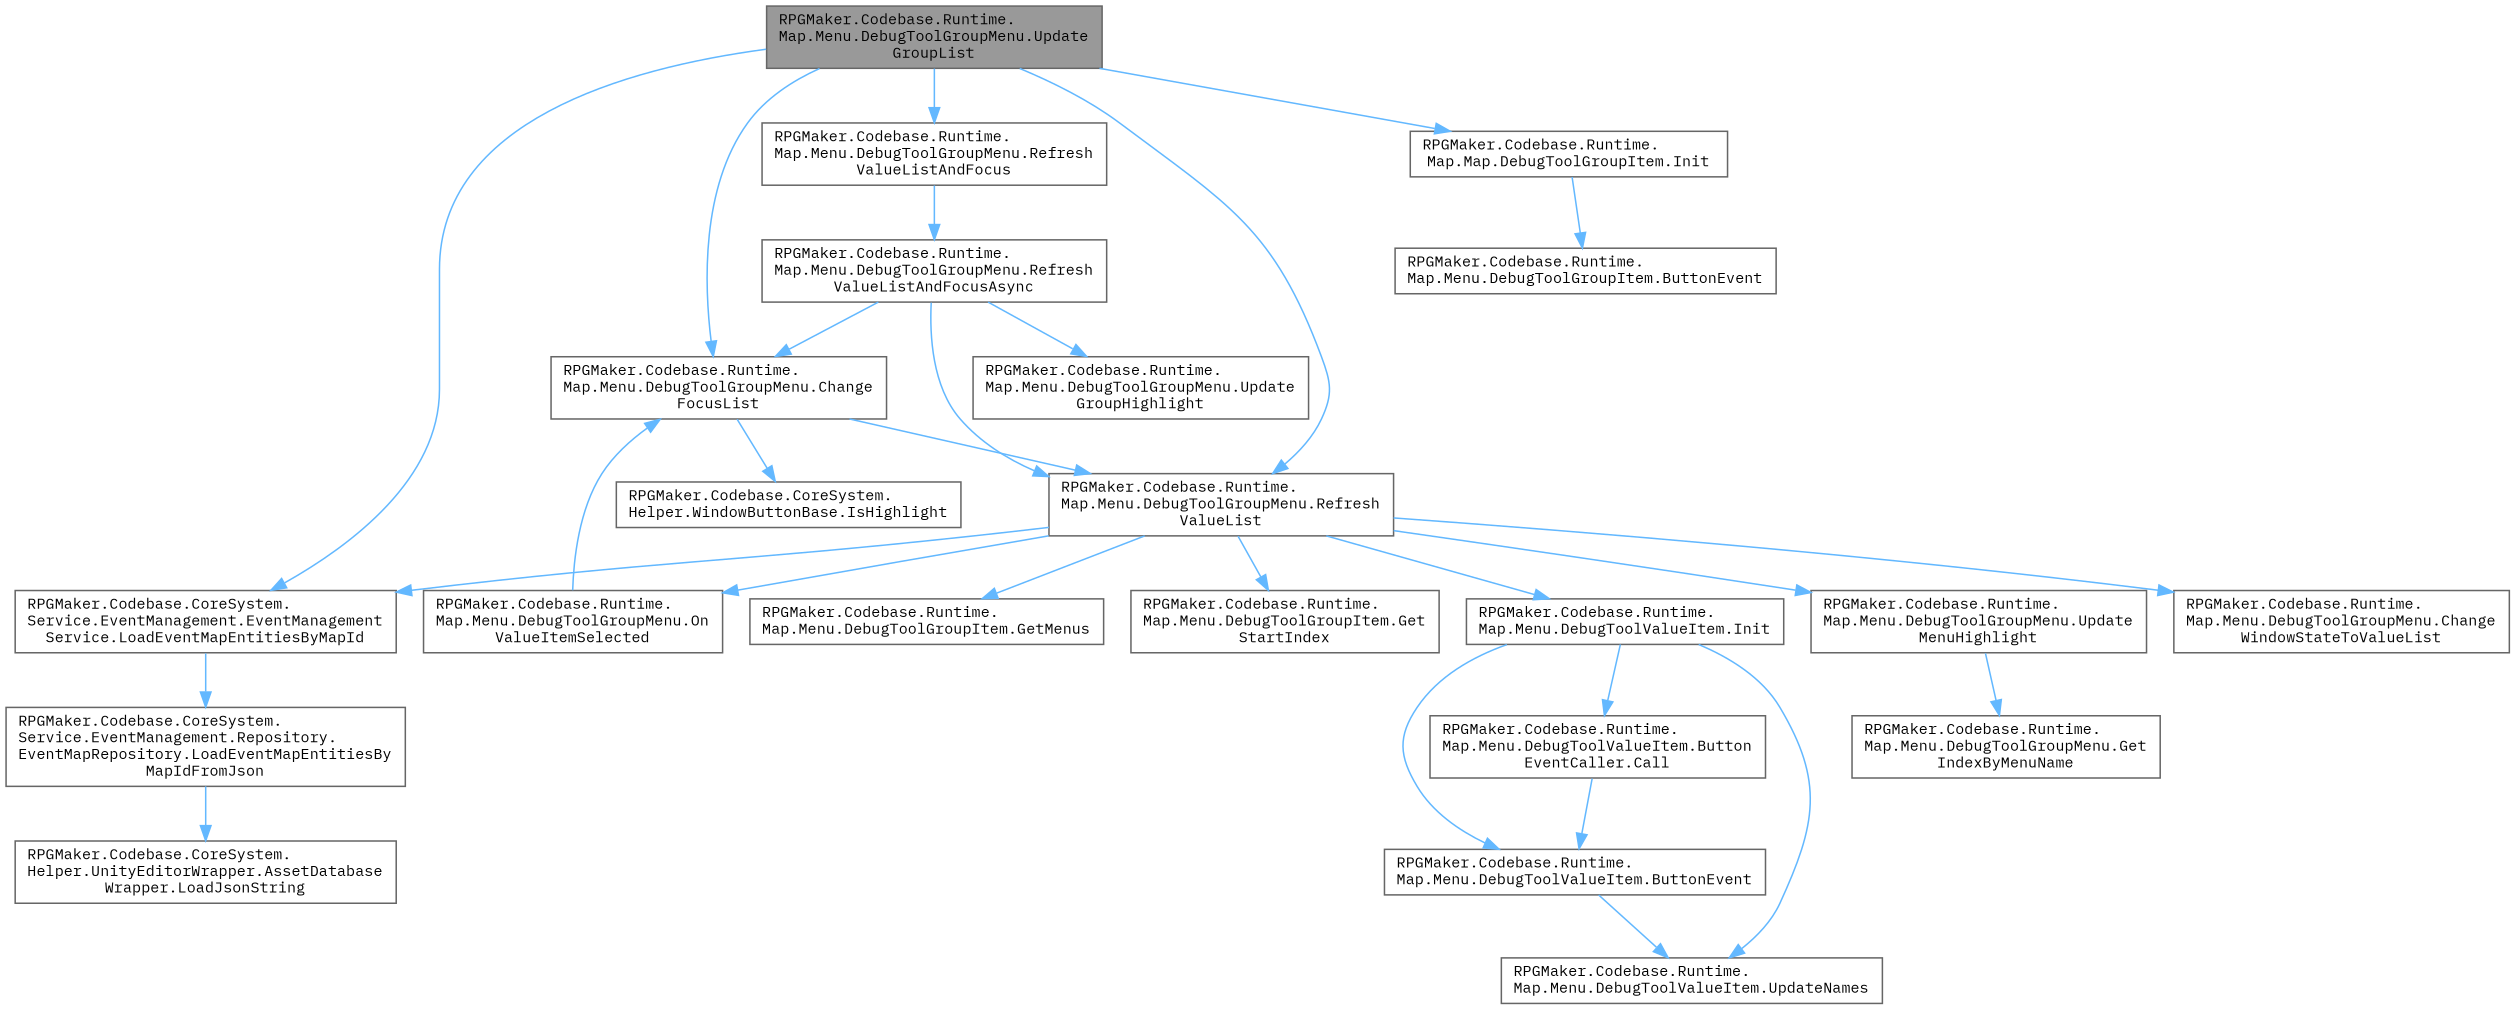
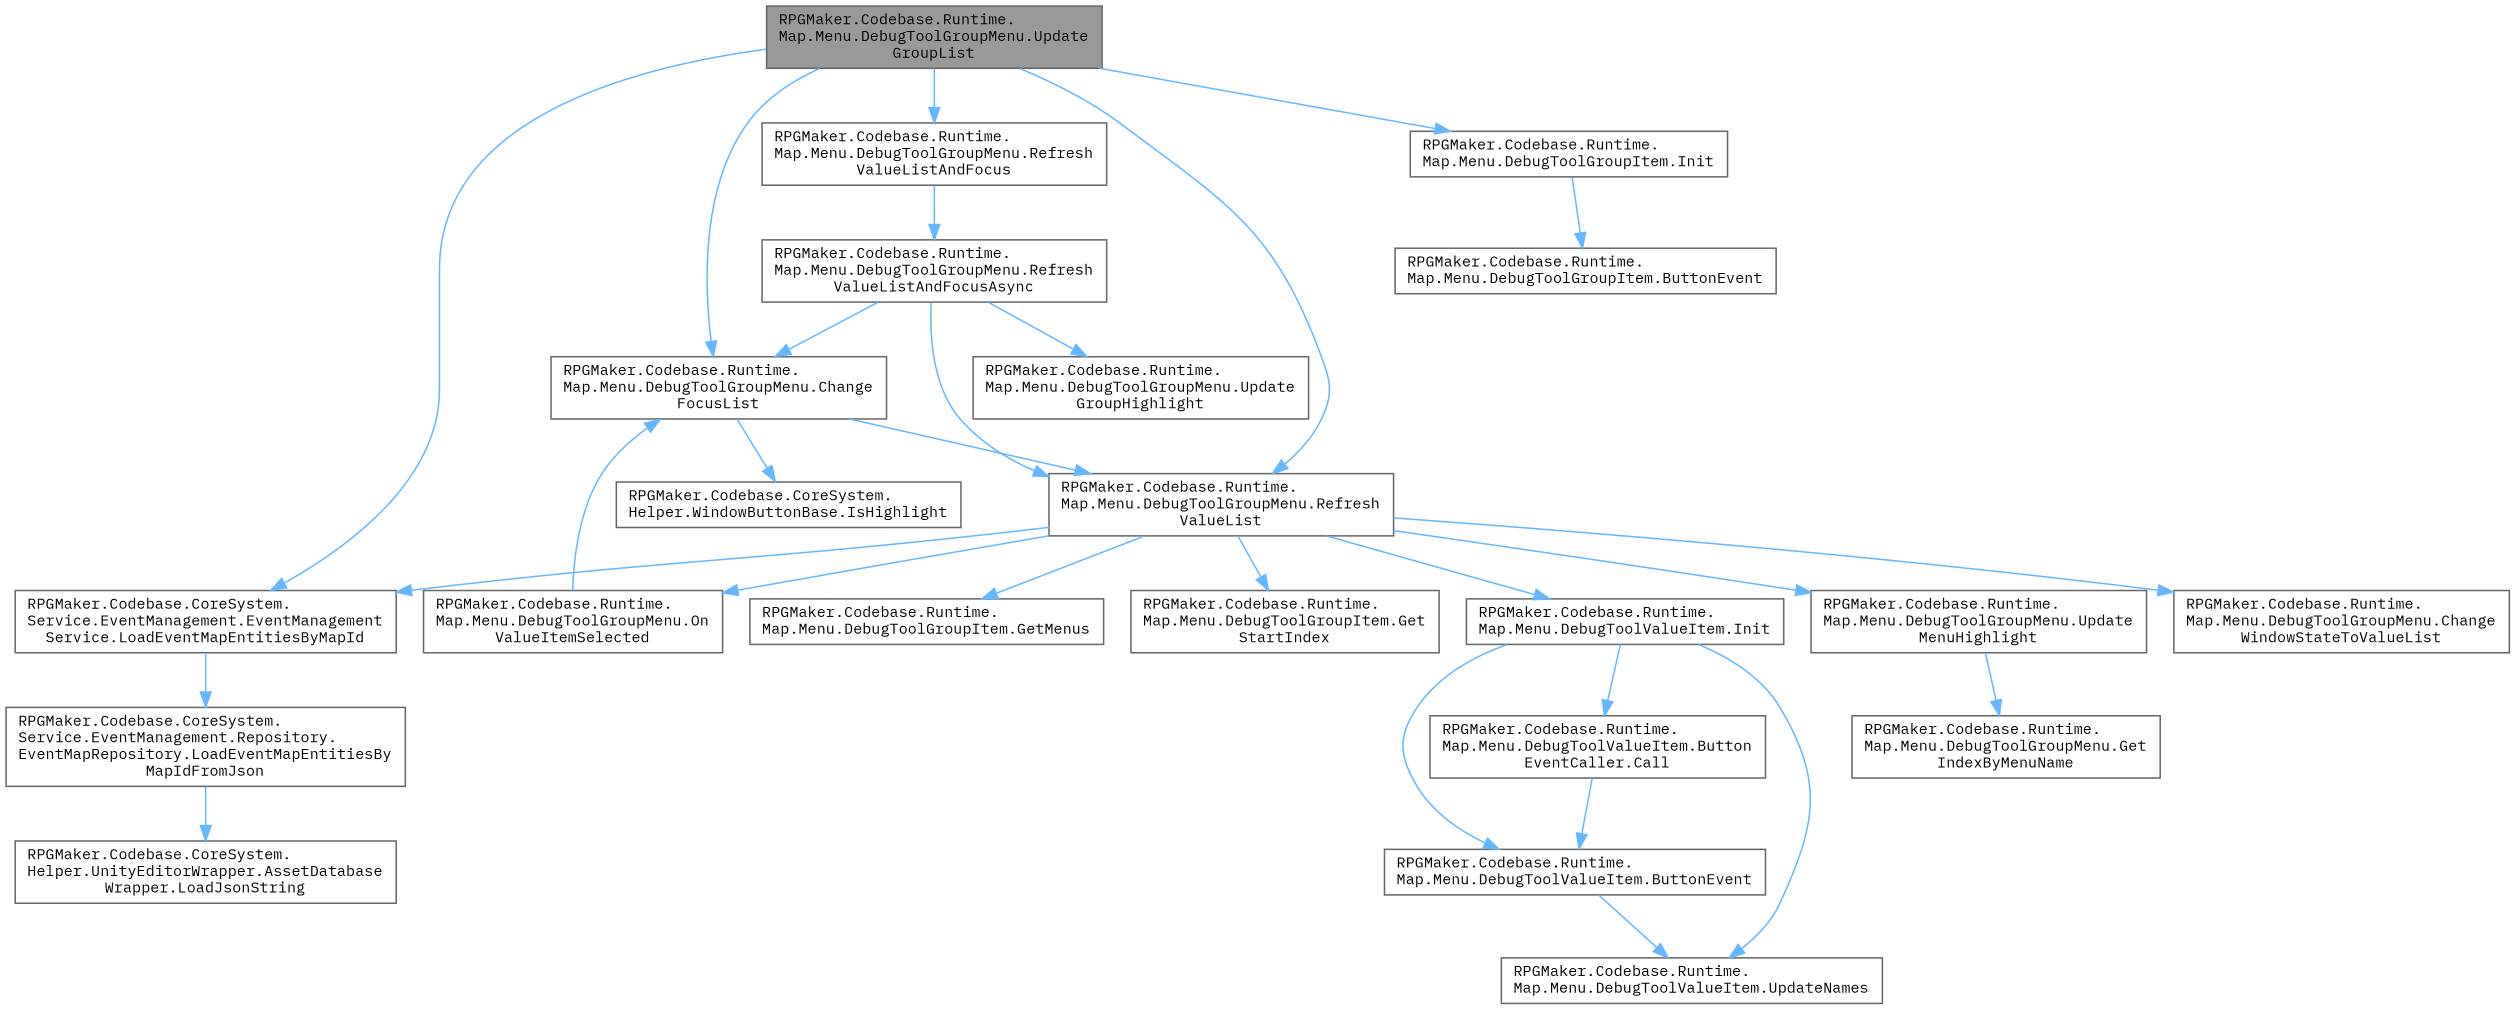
(1569, 154) -> (1569, 154)
